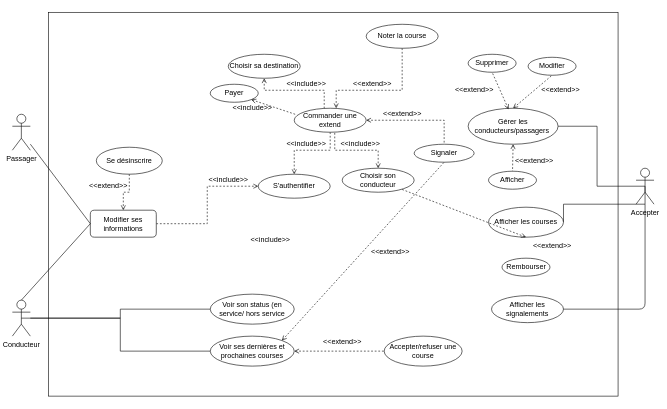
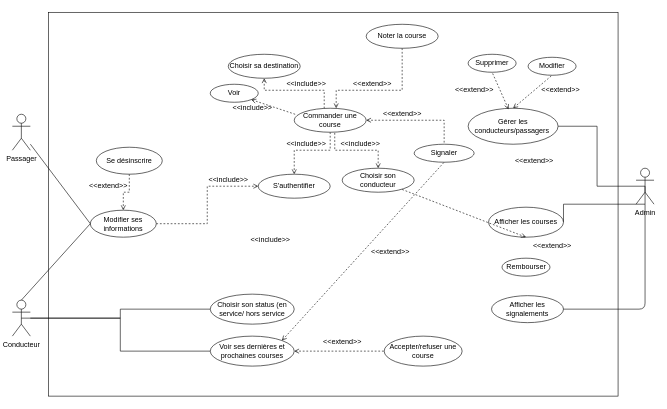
(234, 93) -> (234, 93)
(330, 120) -> (330, 120)
(513, 158) -> none
(513, 180) -> none
(646, 213) -> (646, 213)
(123, 224) -> (123, 224)
(252, 309) -> (252, 309)
